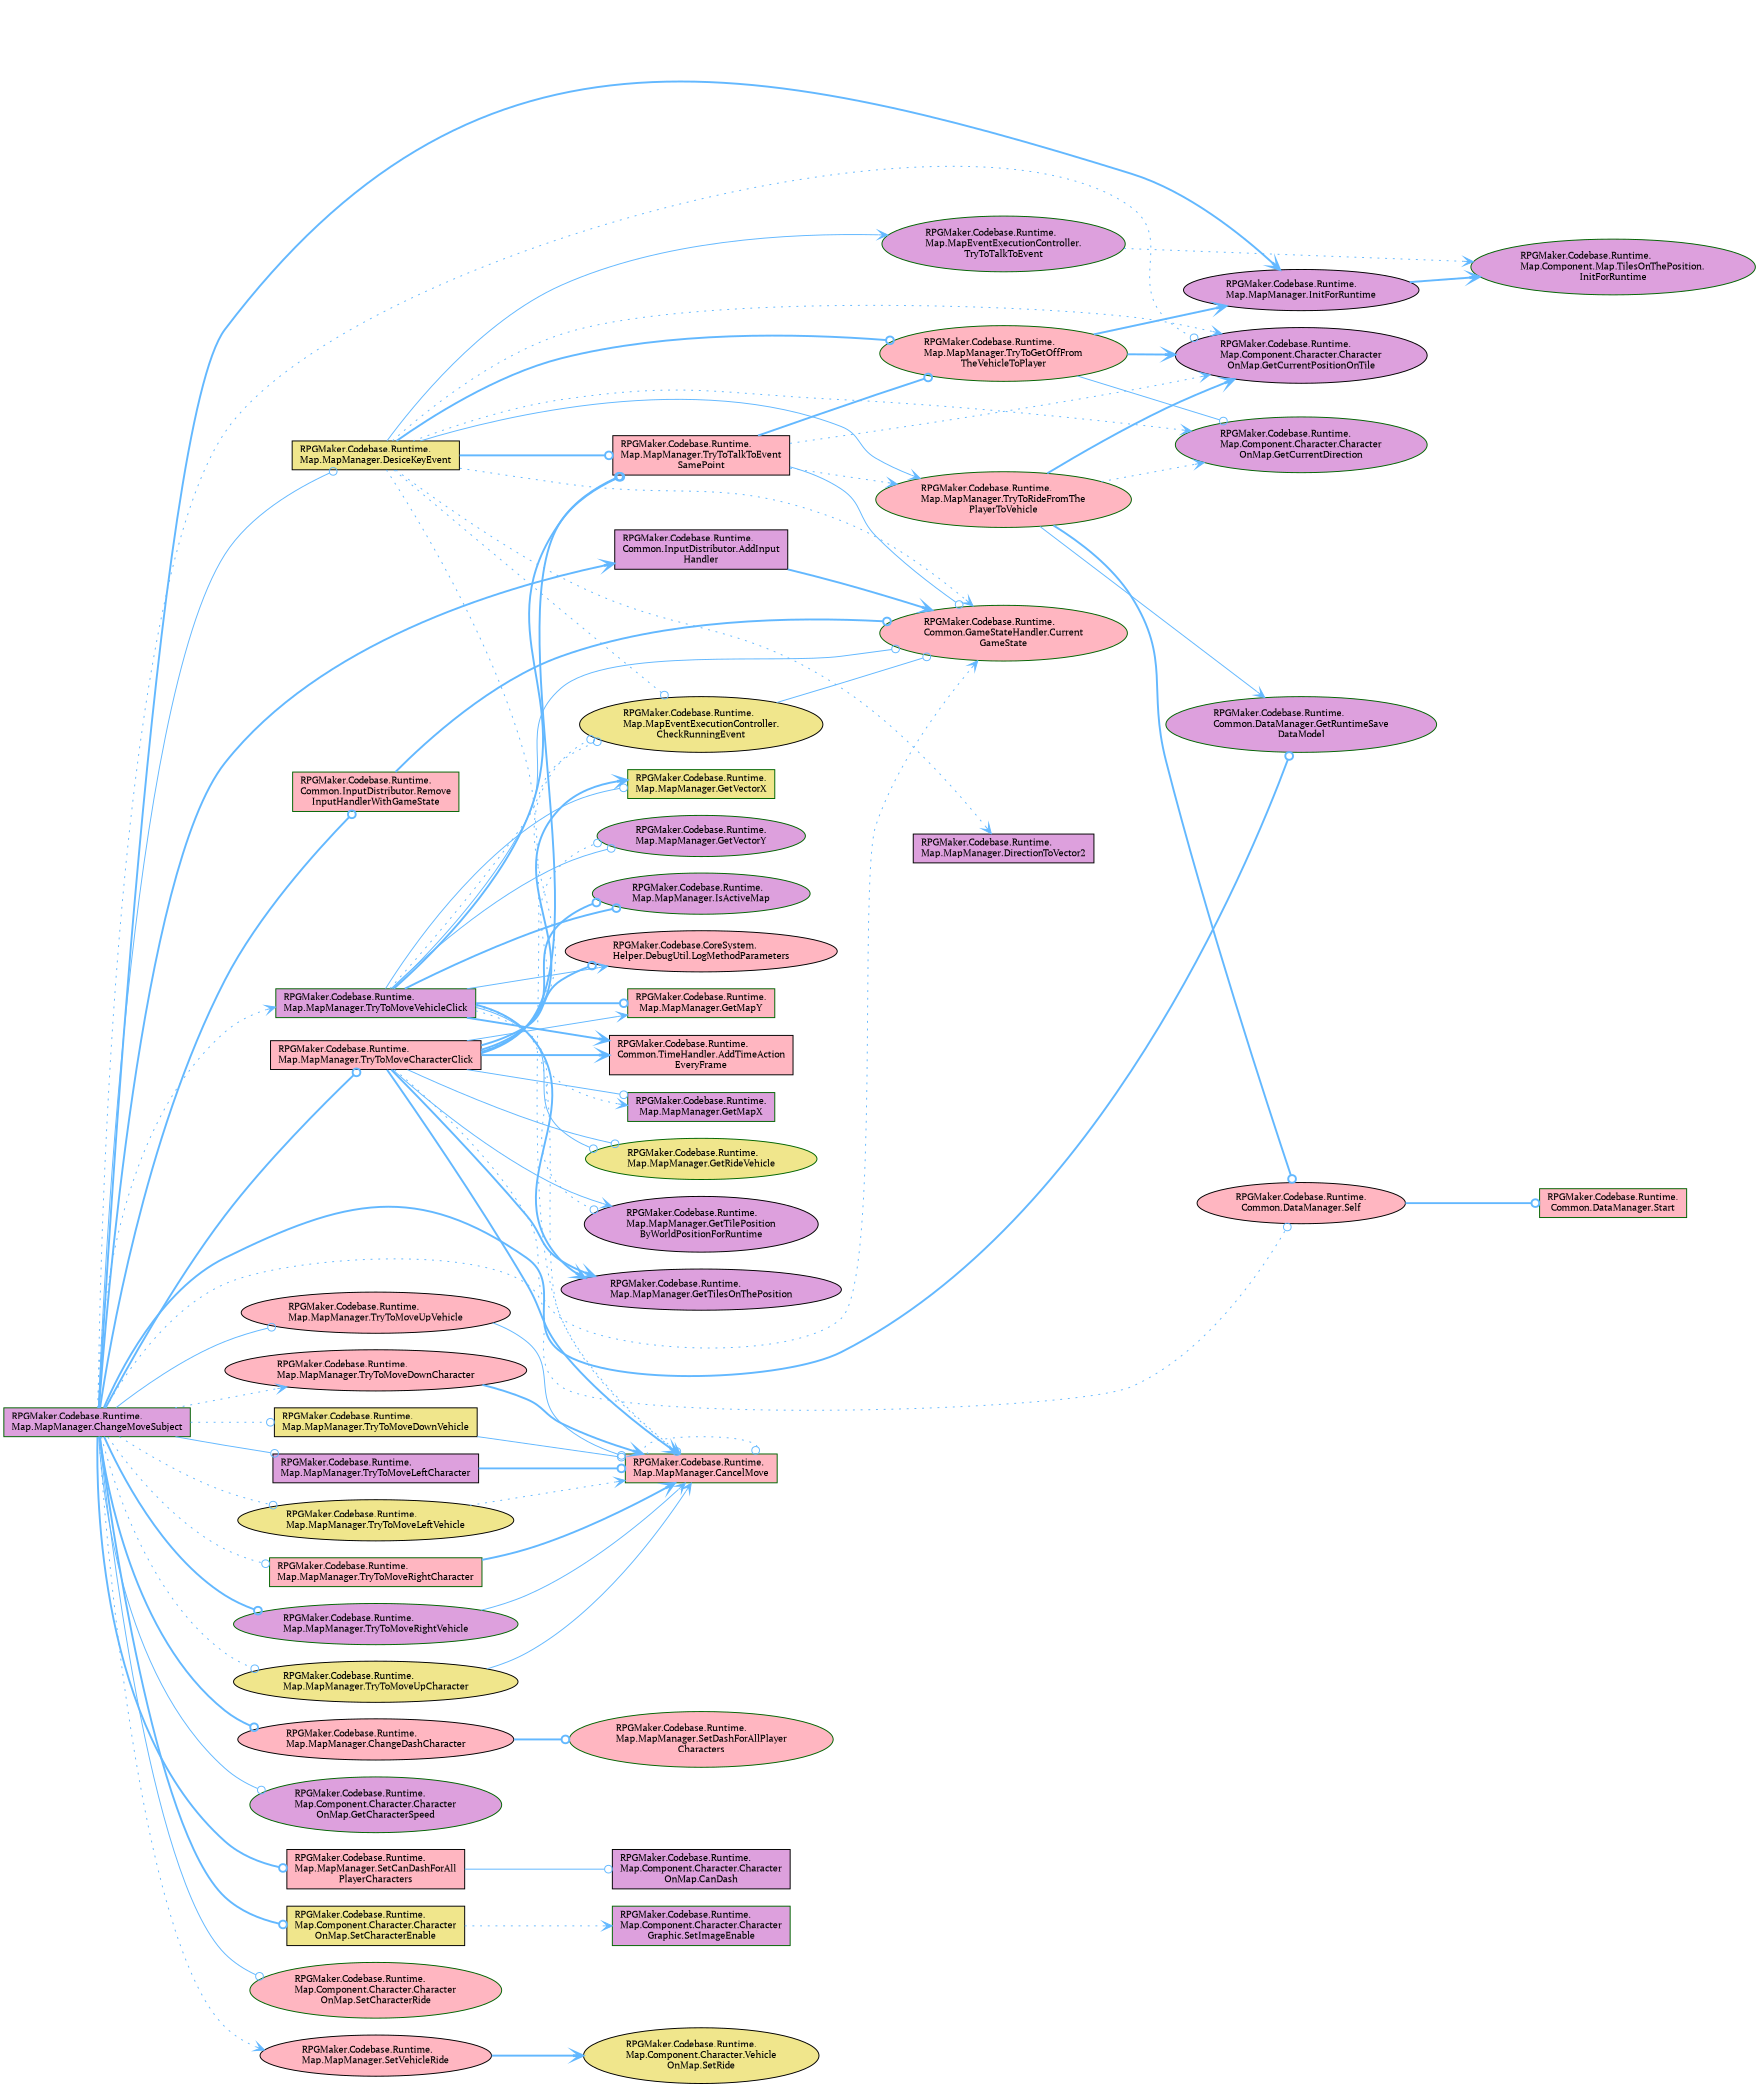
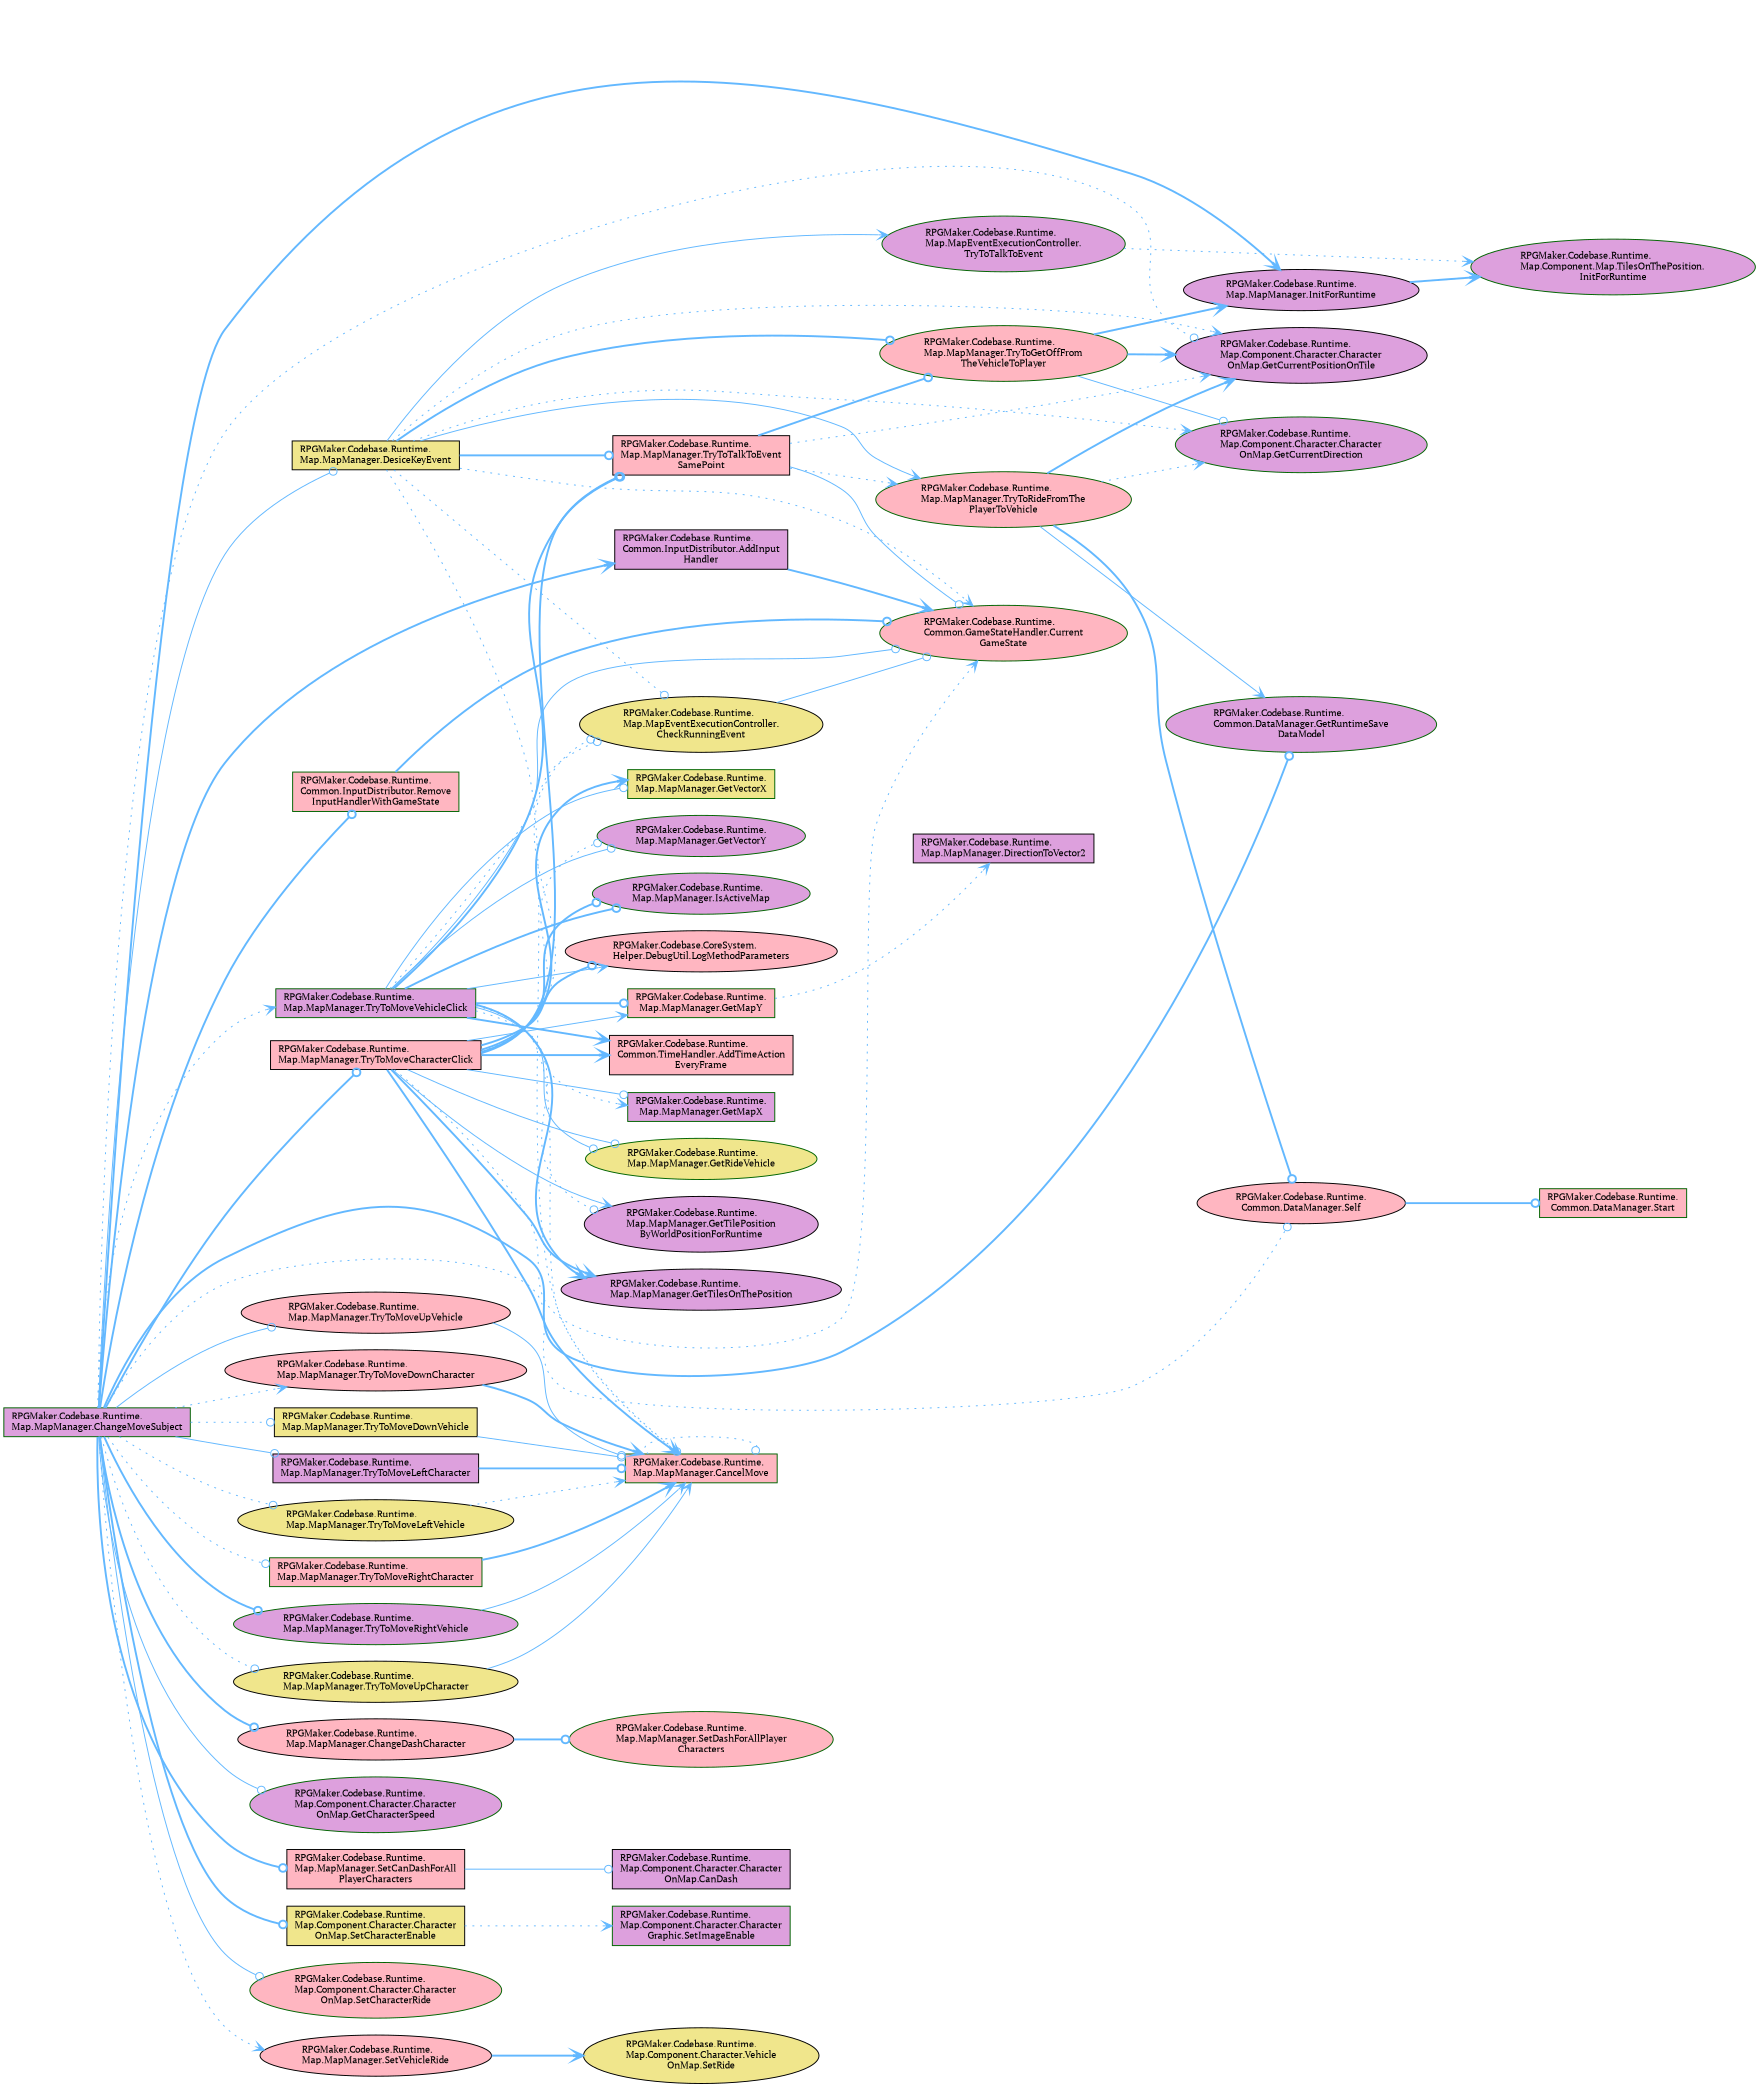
(721, 633) -> (889, 952)
